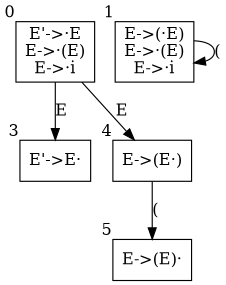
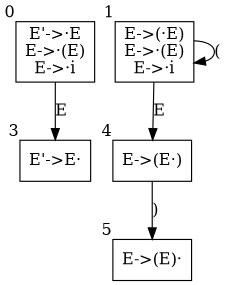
(104, 107) -> (153, 105)
(156, 210) -> (156, 210)
